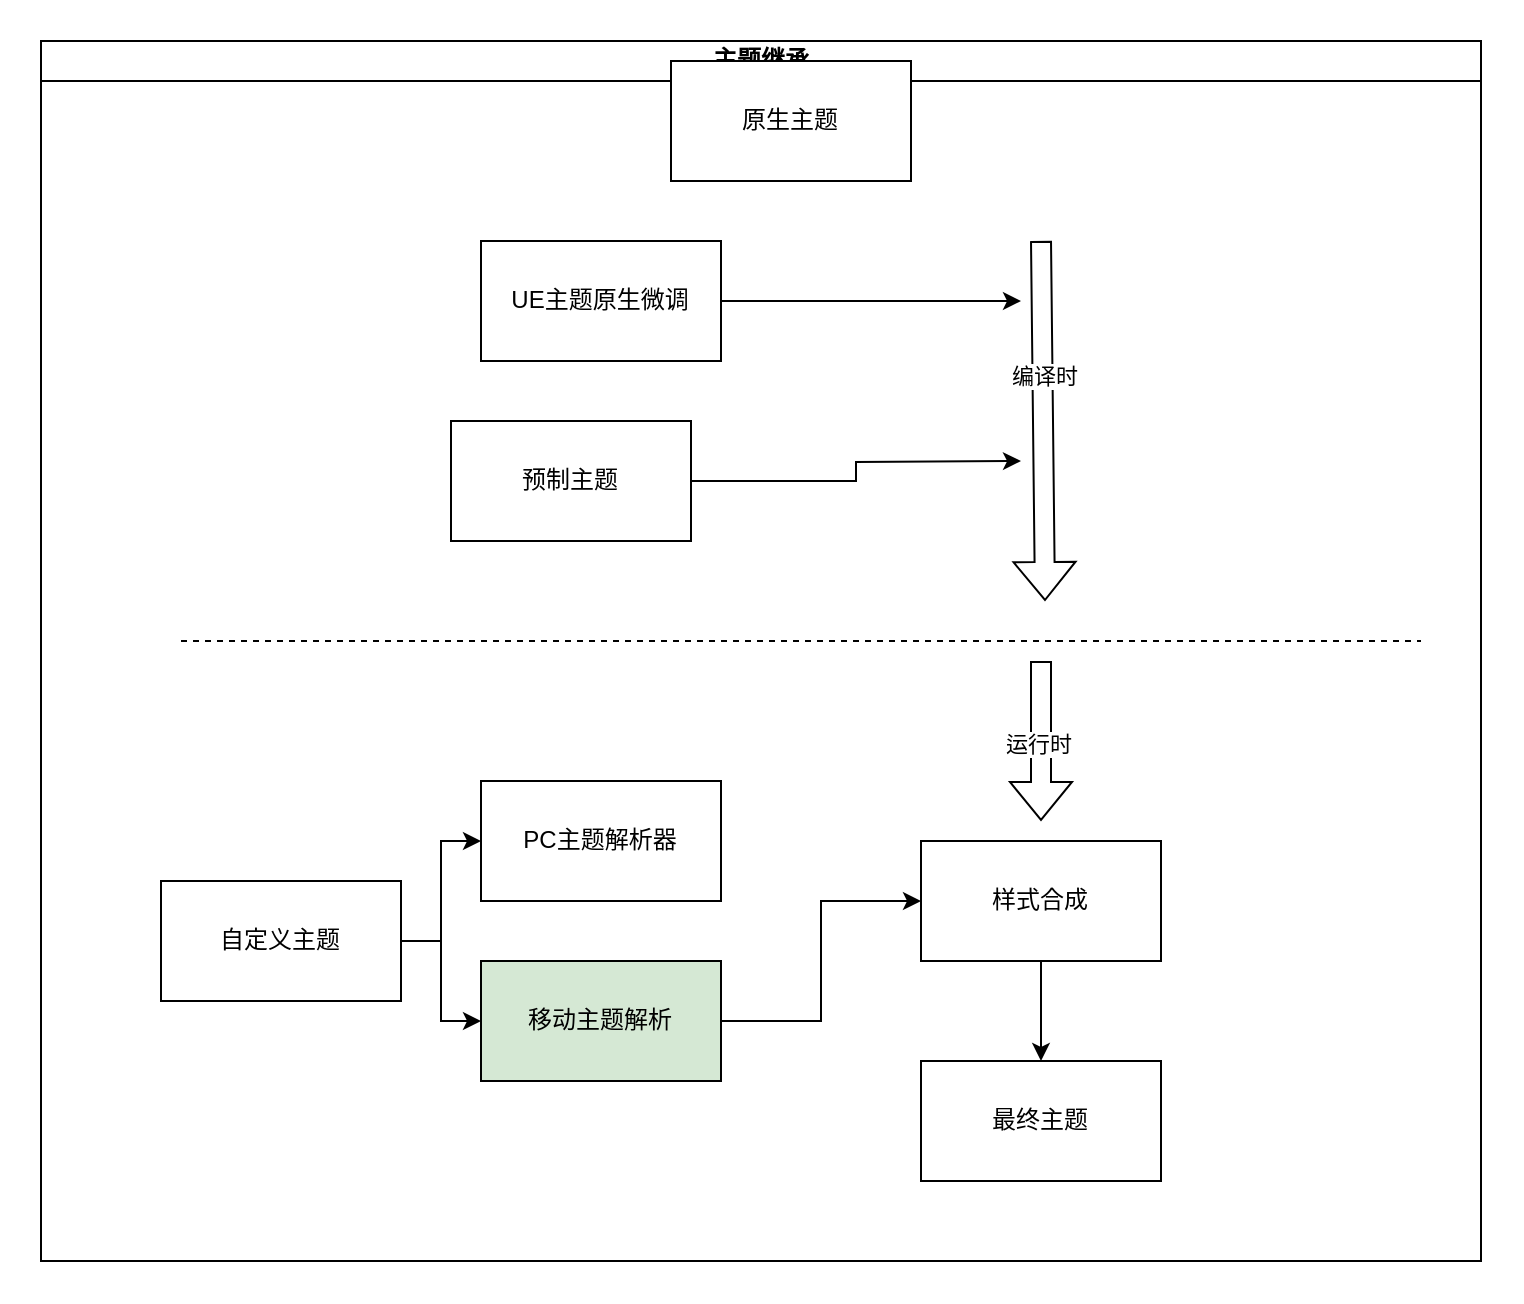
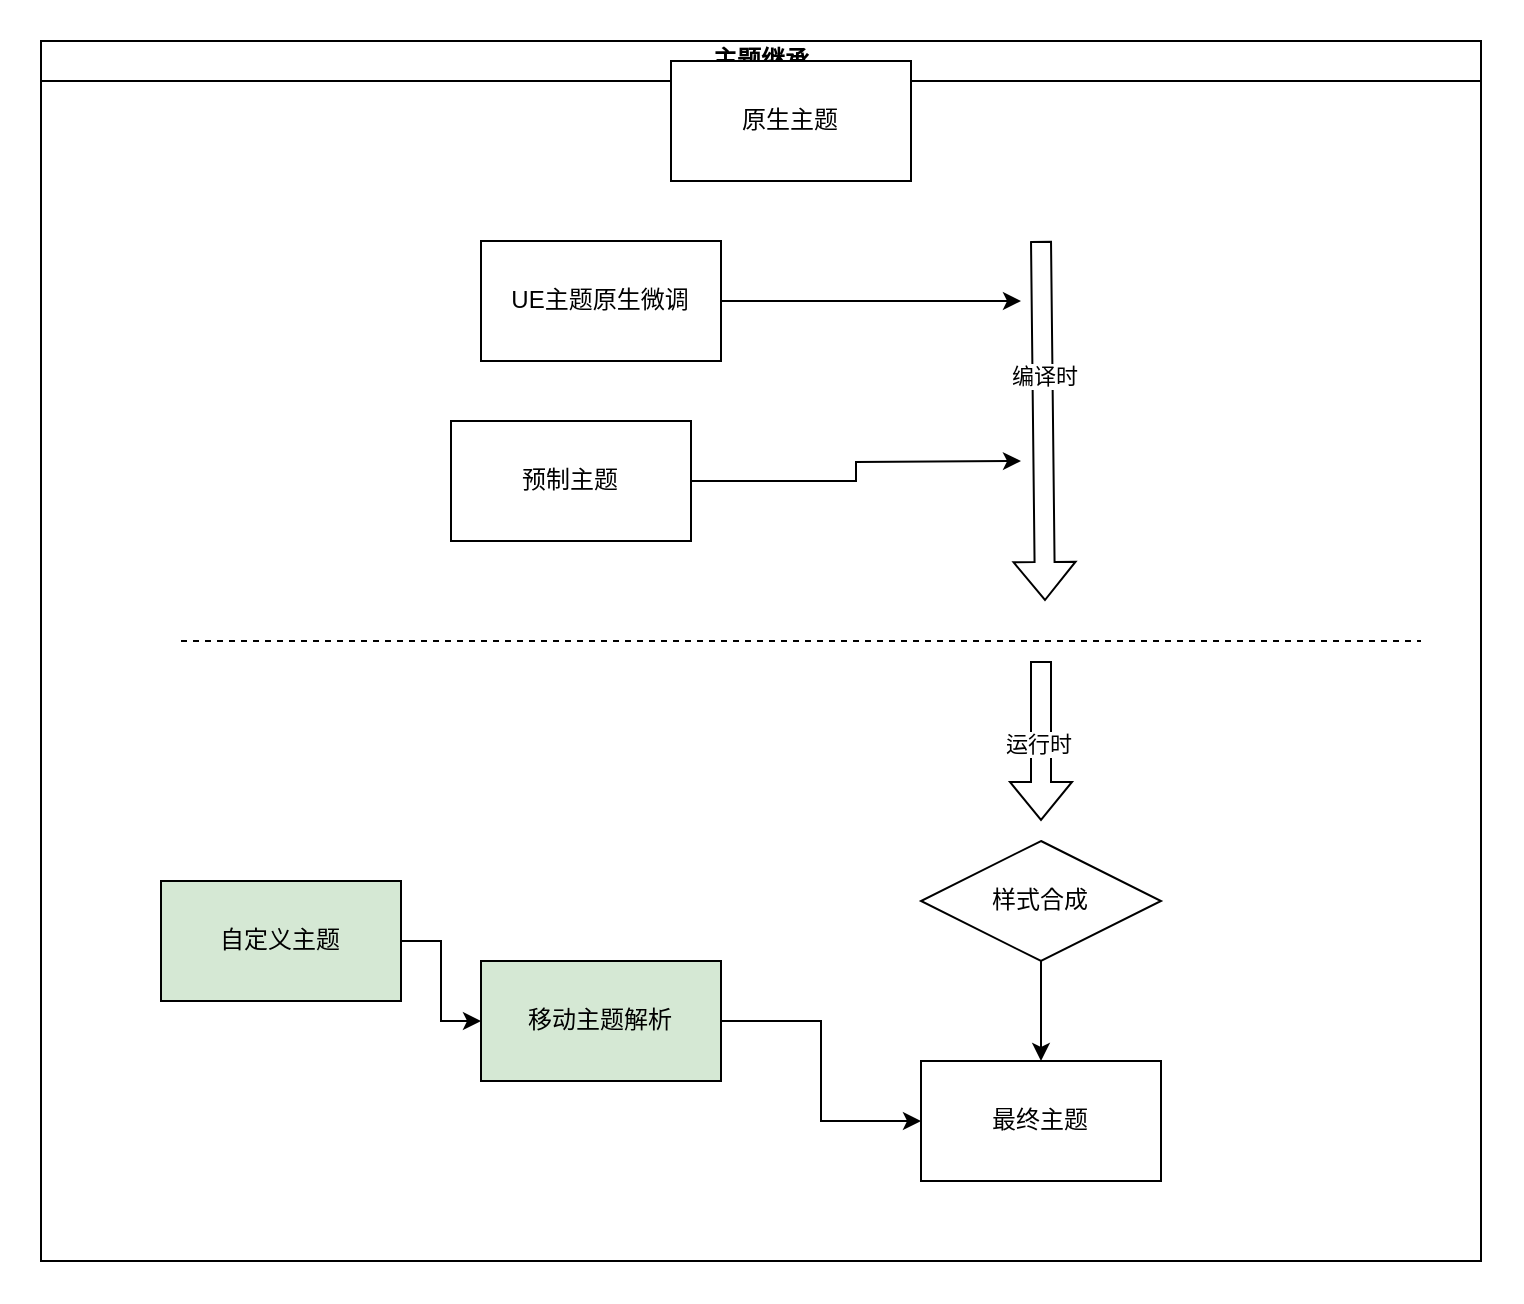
(601, 841) -> none
(441, 876) -> none
(1041, 901) -> (1041, 901)
(821, 919) -> (821, 1113)
(281, 941) -> (281, 941)
